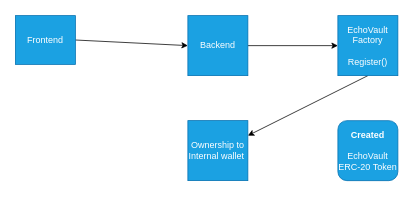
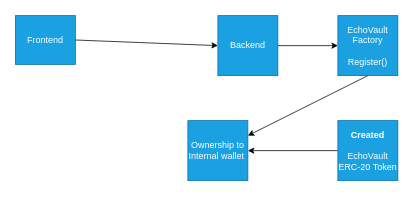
(218, 45) -> (248, 45)
none -> (296, 150)
(368, 150) -> (368, 150)
